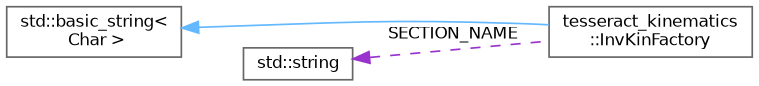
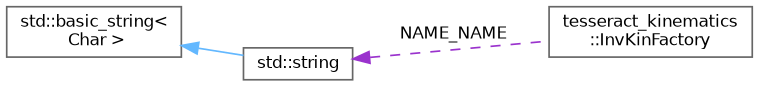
(374, 22) -> (221, 52)
(451, 34) -> (451, 34)
